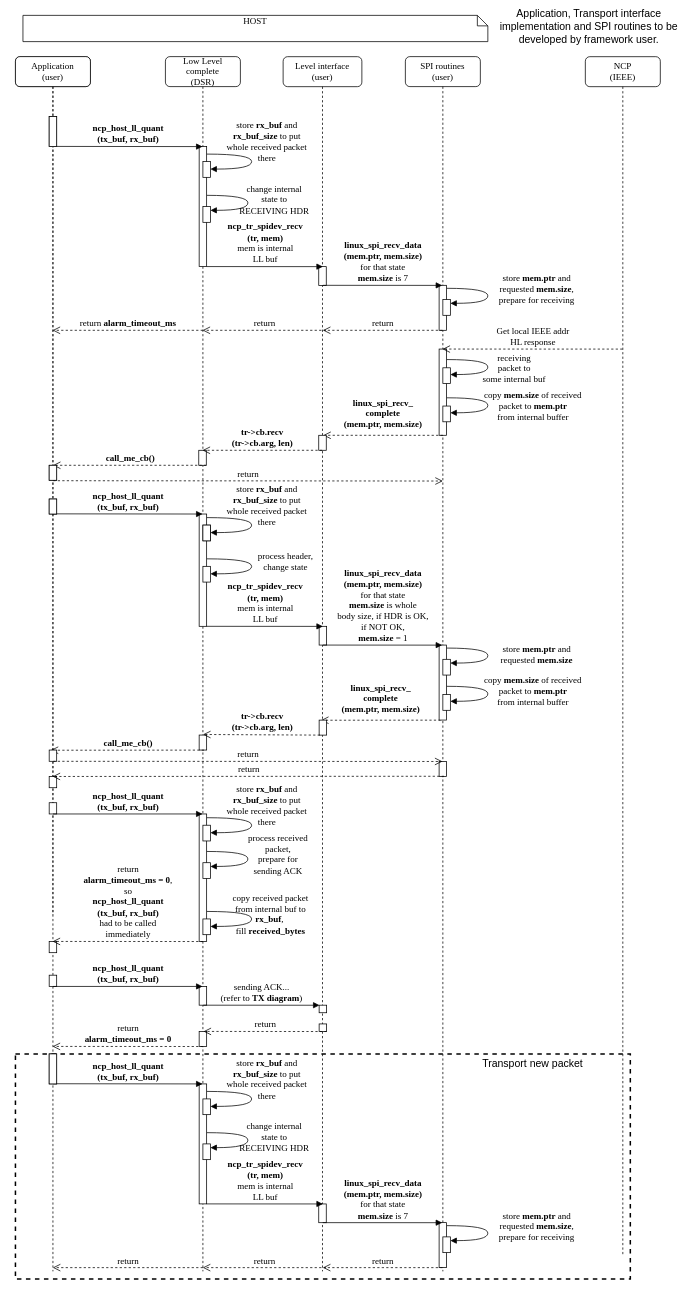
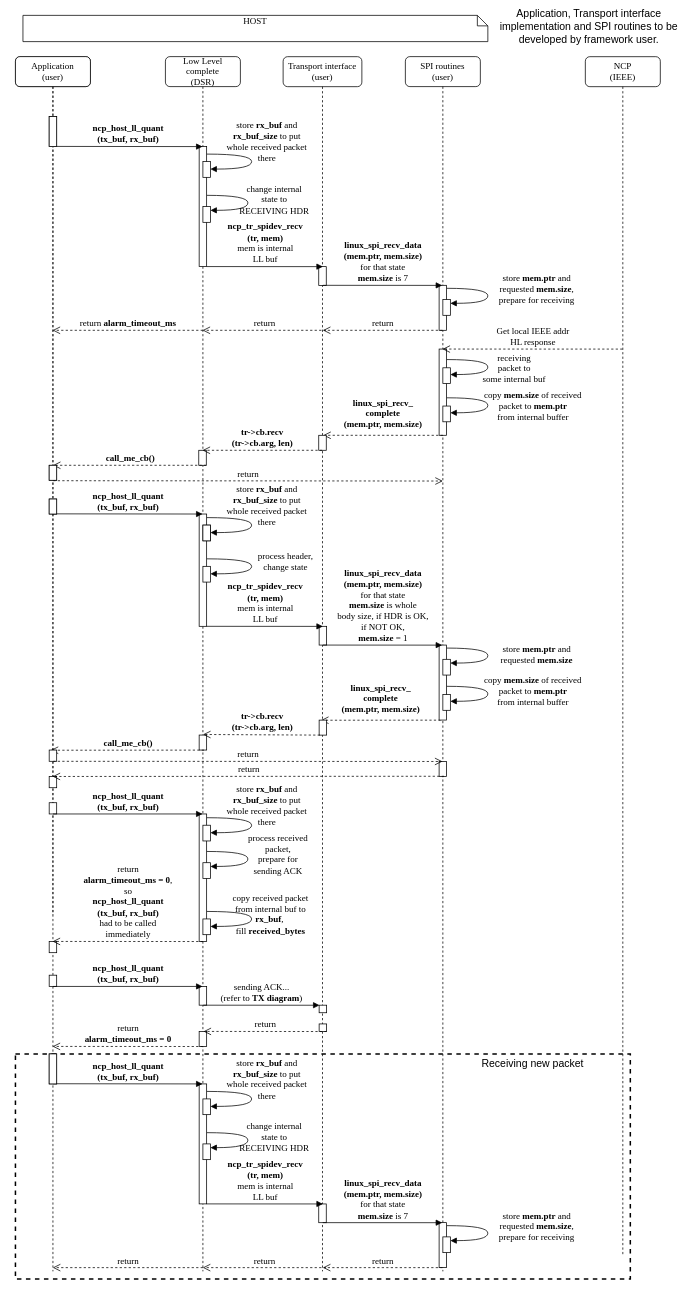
(323, 72) -> (323, 72)
(533, 1064) -> (533, 1064)
